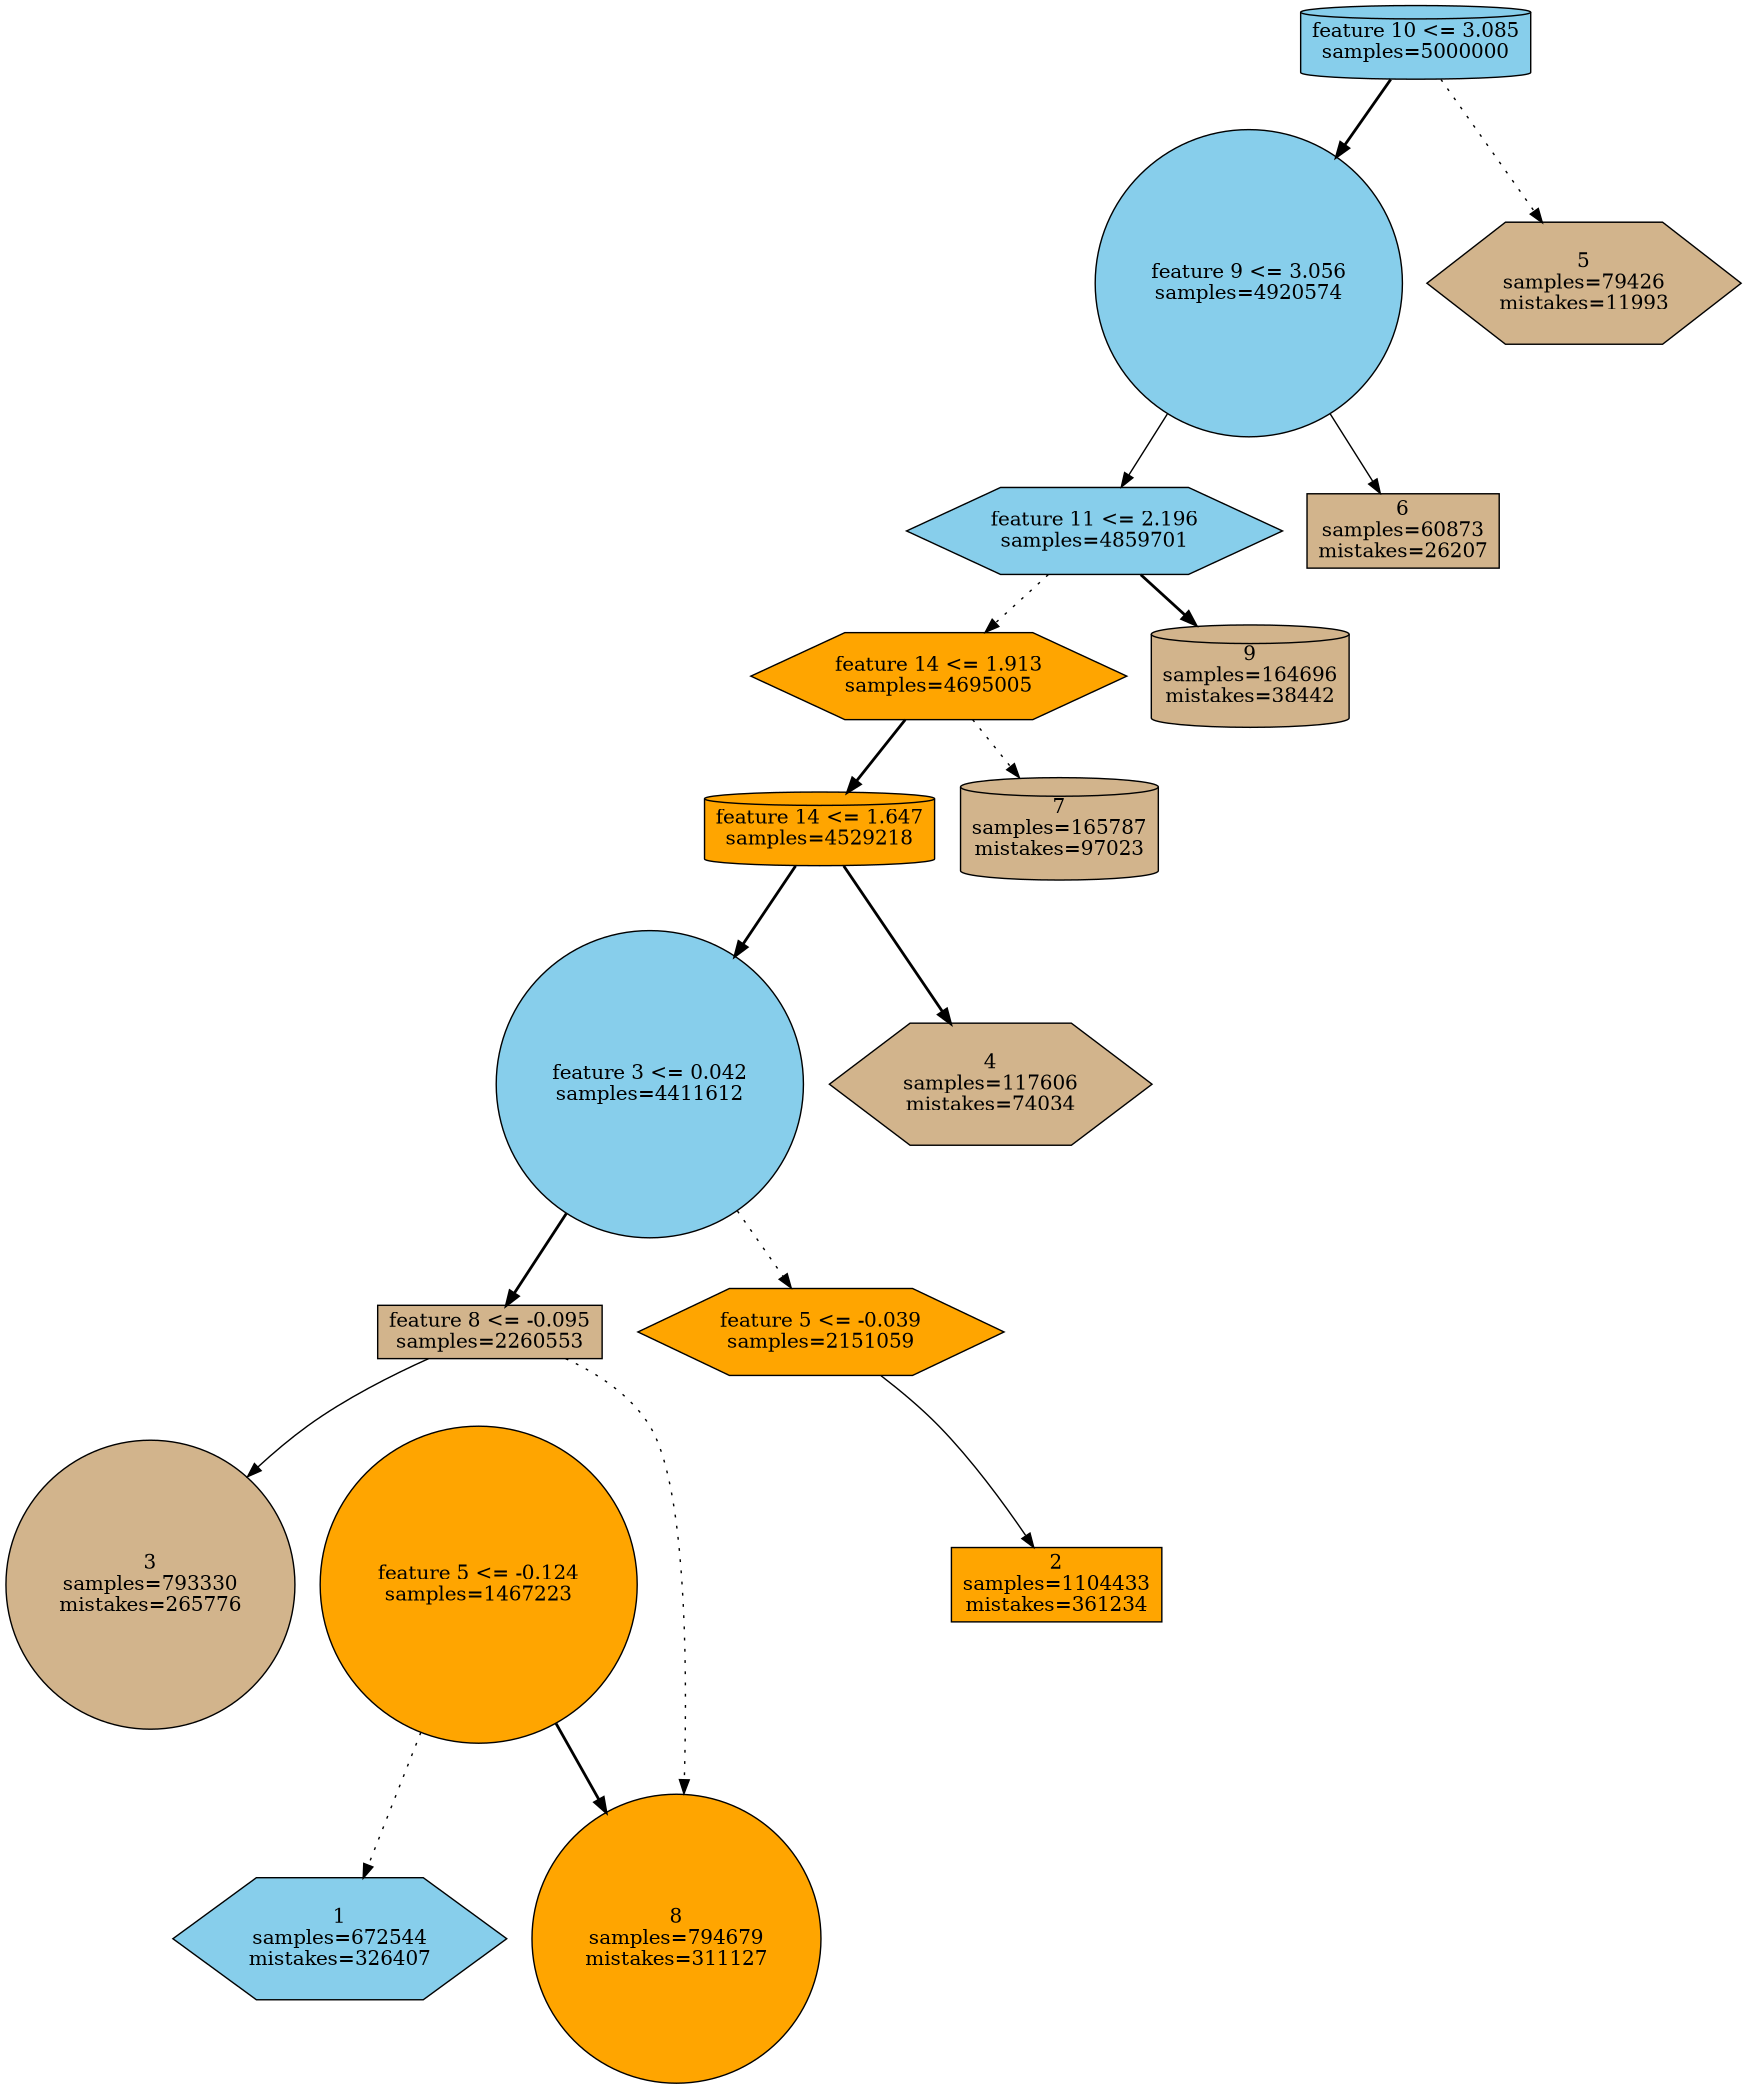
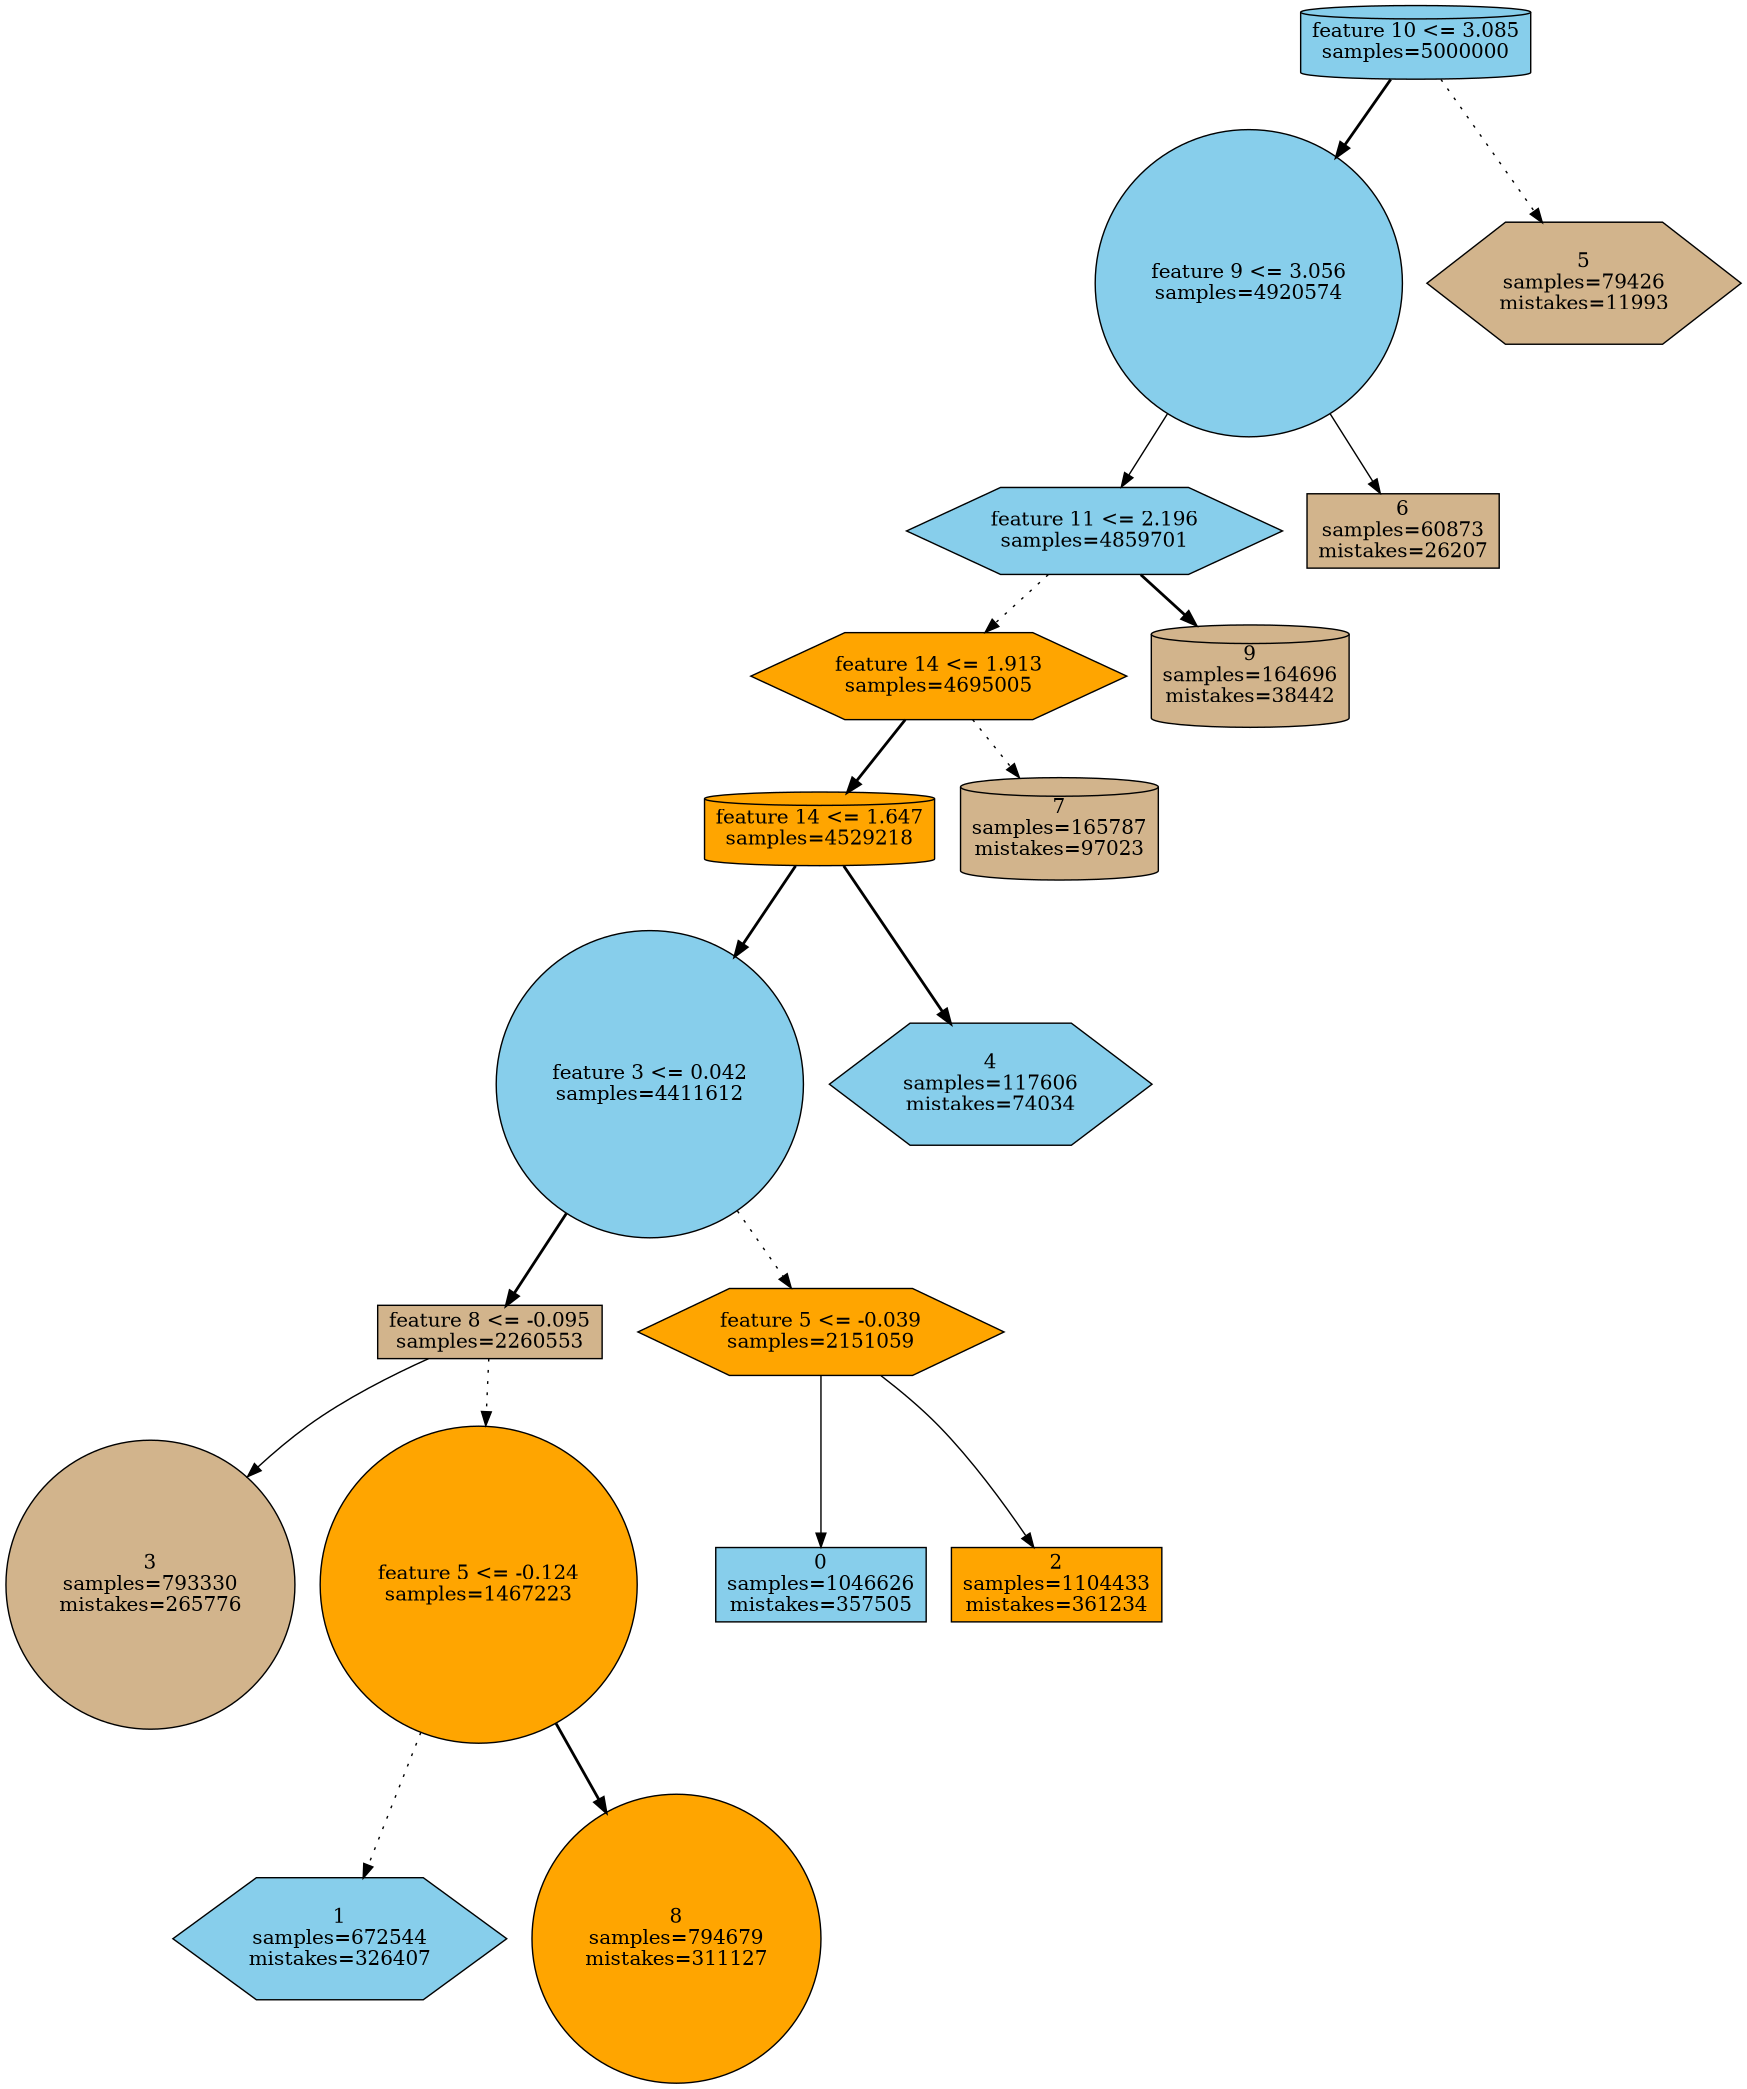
(991, 1084) -> (991, 1084)
(679, 1546) -> (488, 1385)
none -> (821, 1585)
